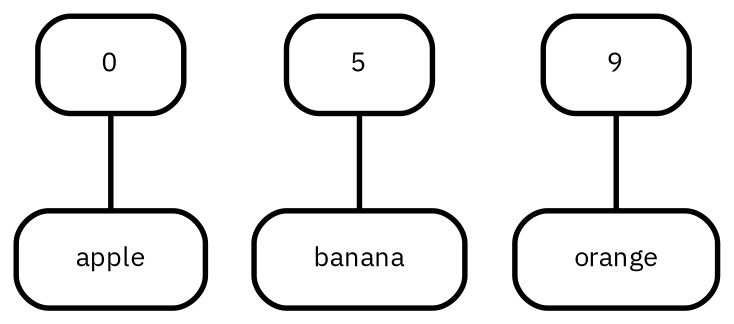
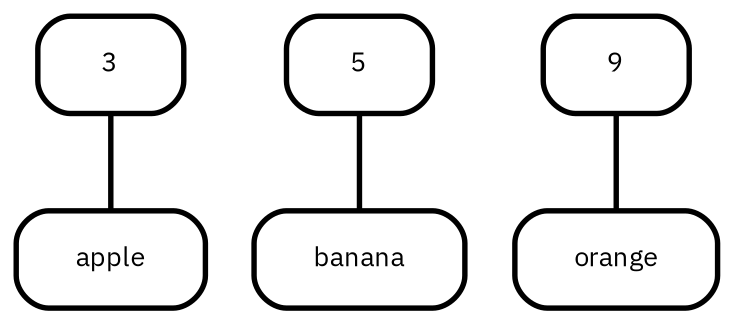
(111, 65) -> (111, 65)
